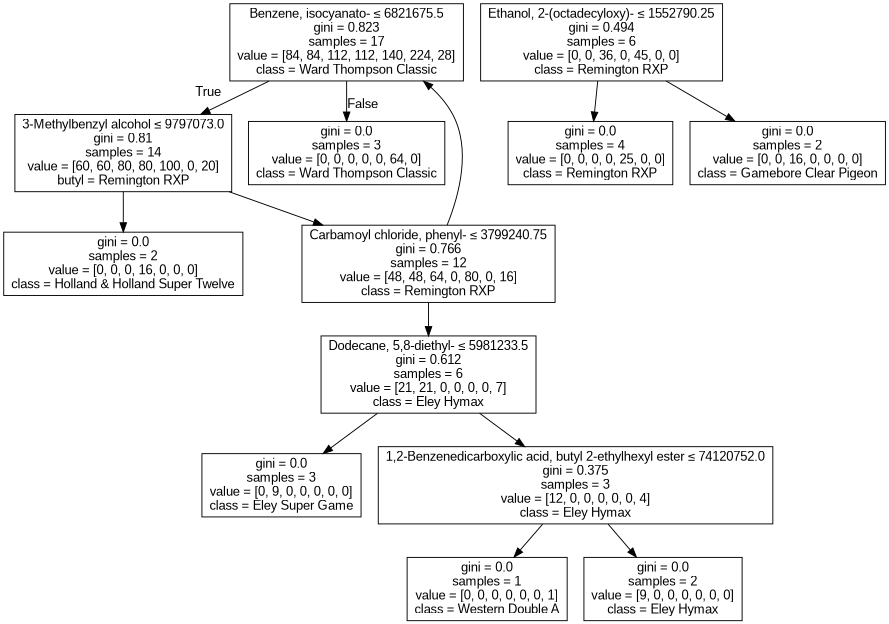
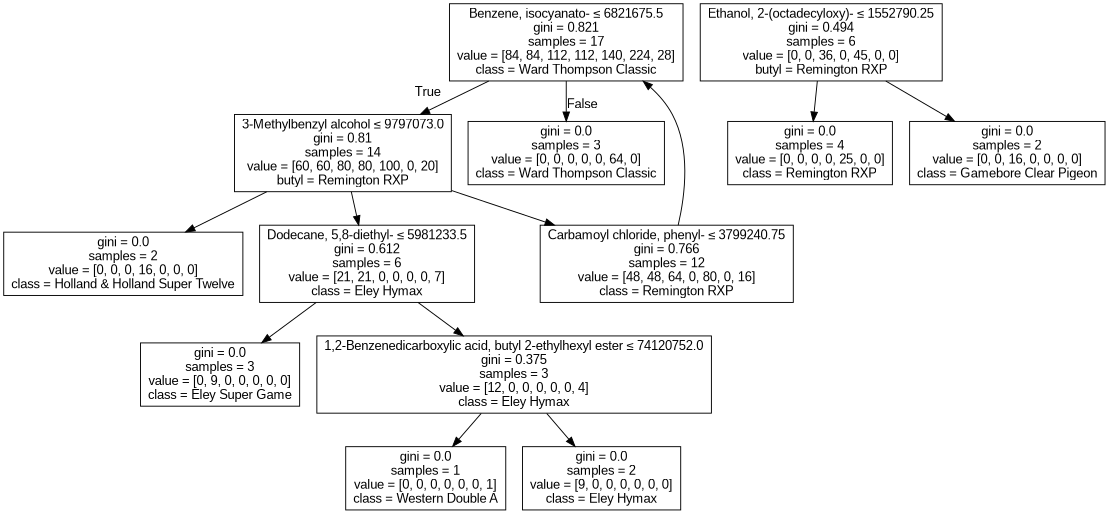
(347, 28) -> (566, 28)
(602, 70) -> (821, 70)
(429, 314) -> (354, 204)
